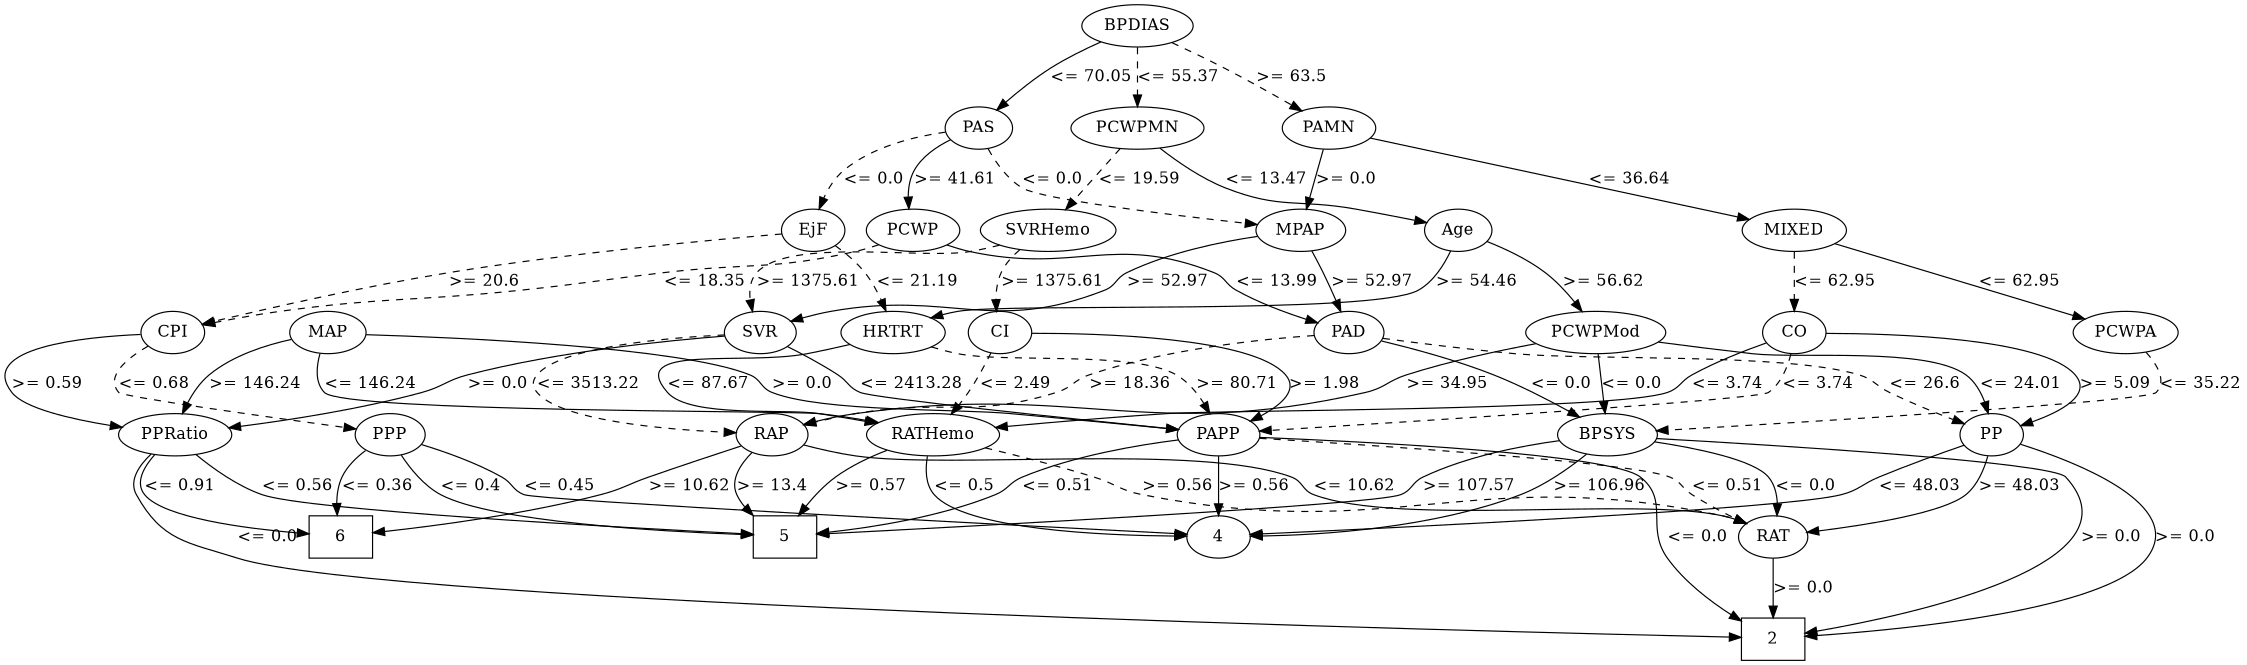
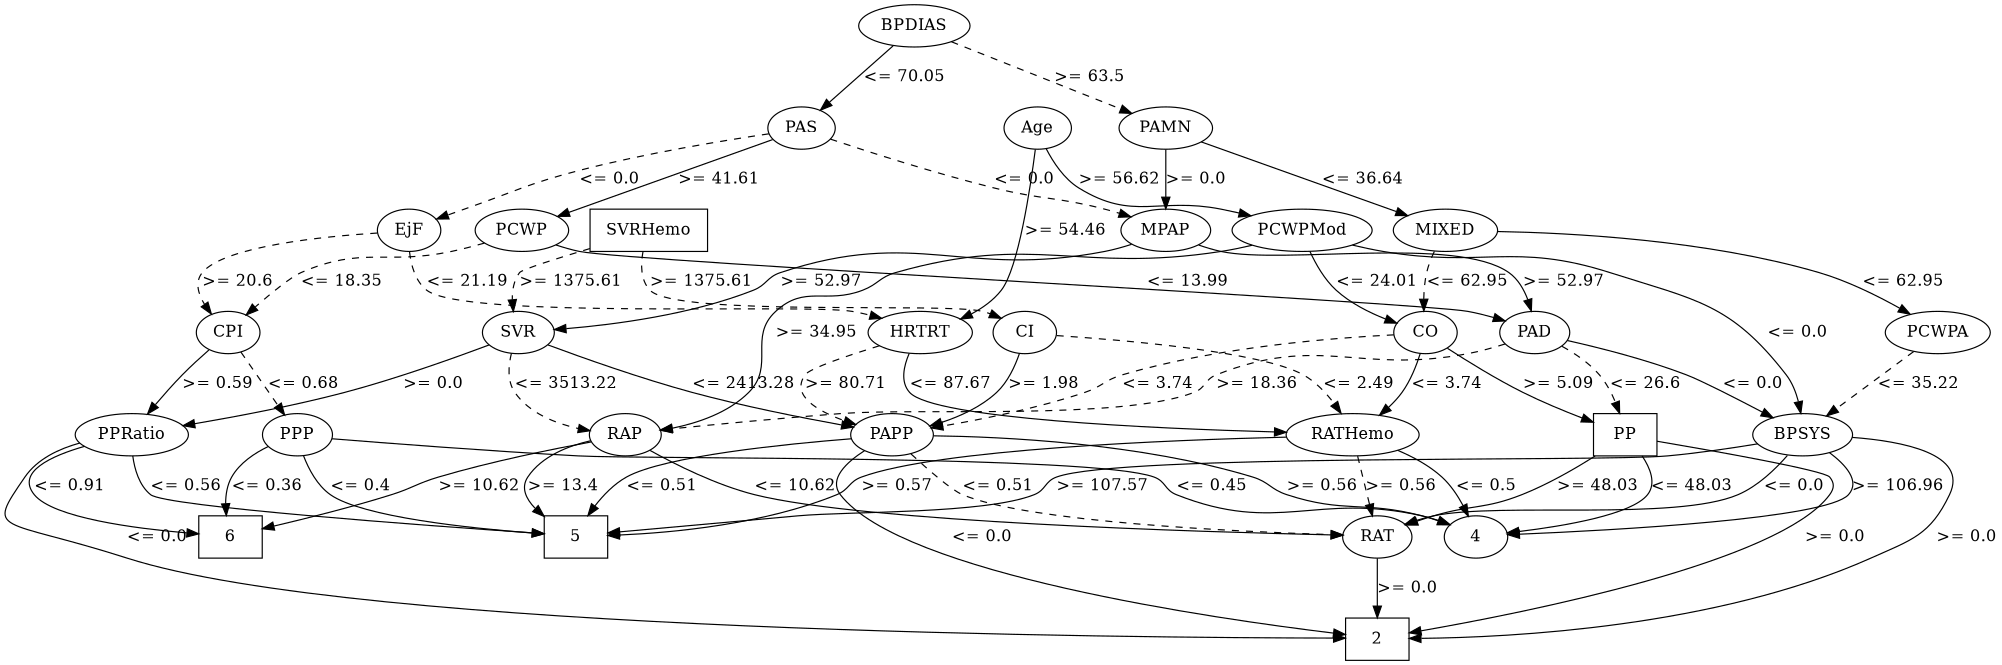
(1137, 128) -> none
(1048, 230) -> (649, 230)
(328, 333) -> none
(1830, 355) -> (1340, 294)
(1992, 435) -> (1625, 435)
